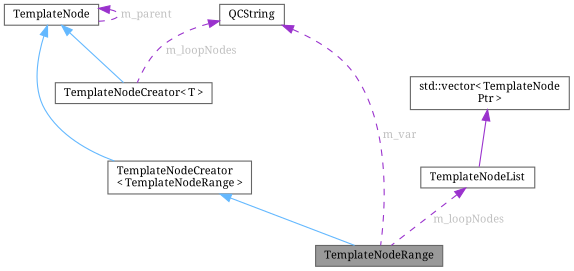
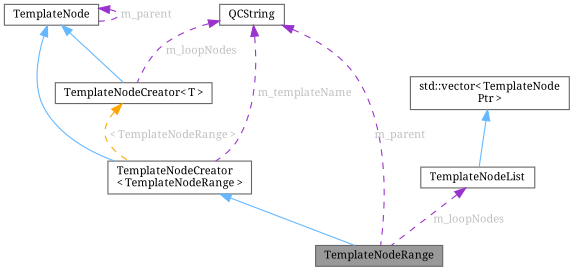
none -> (251, 105)
(399, 135) -> (399, 135)
none -> (107, 140)
(483, 144) -> (483, 144)
